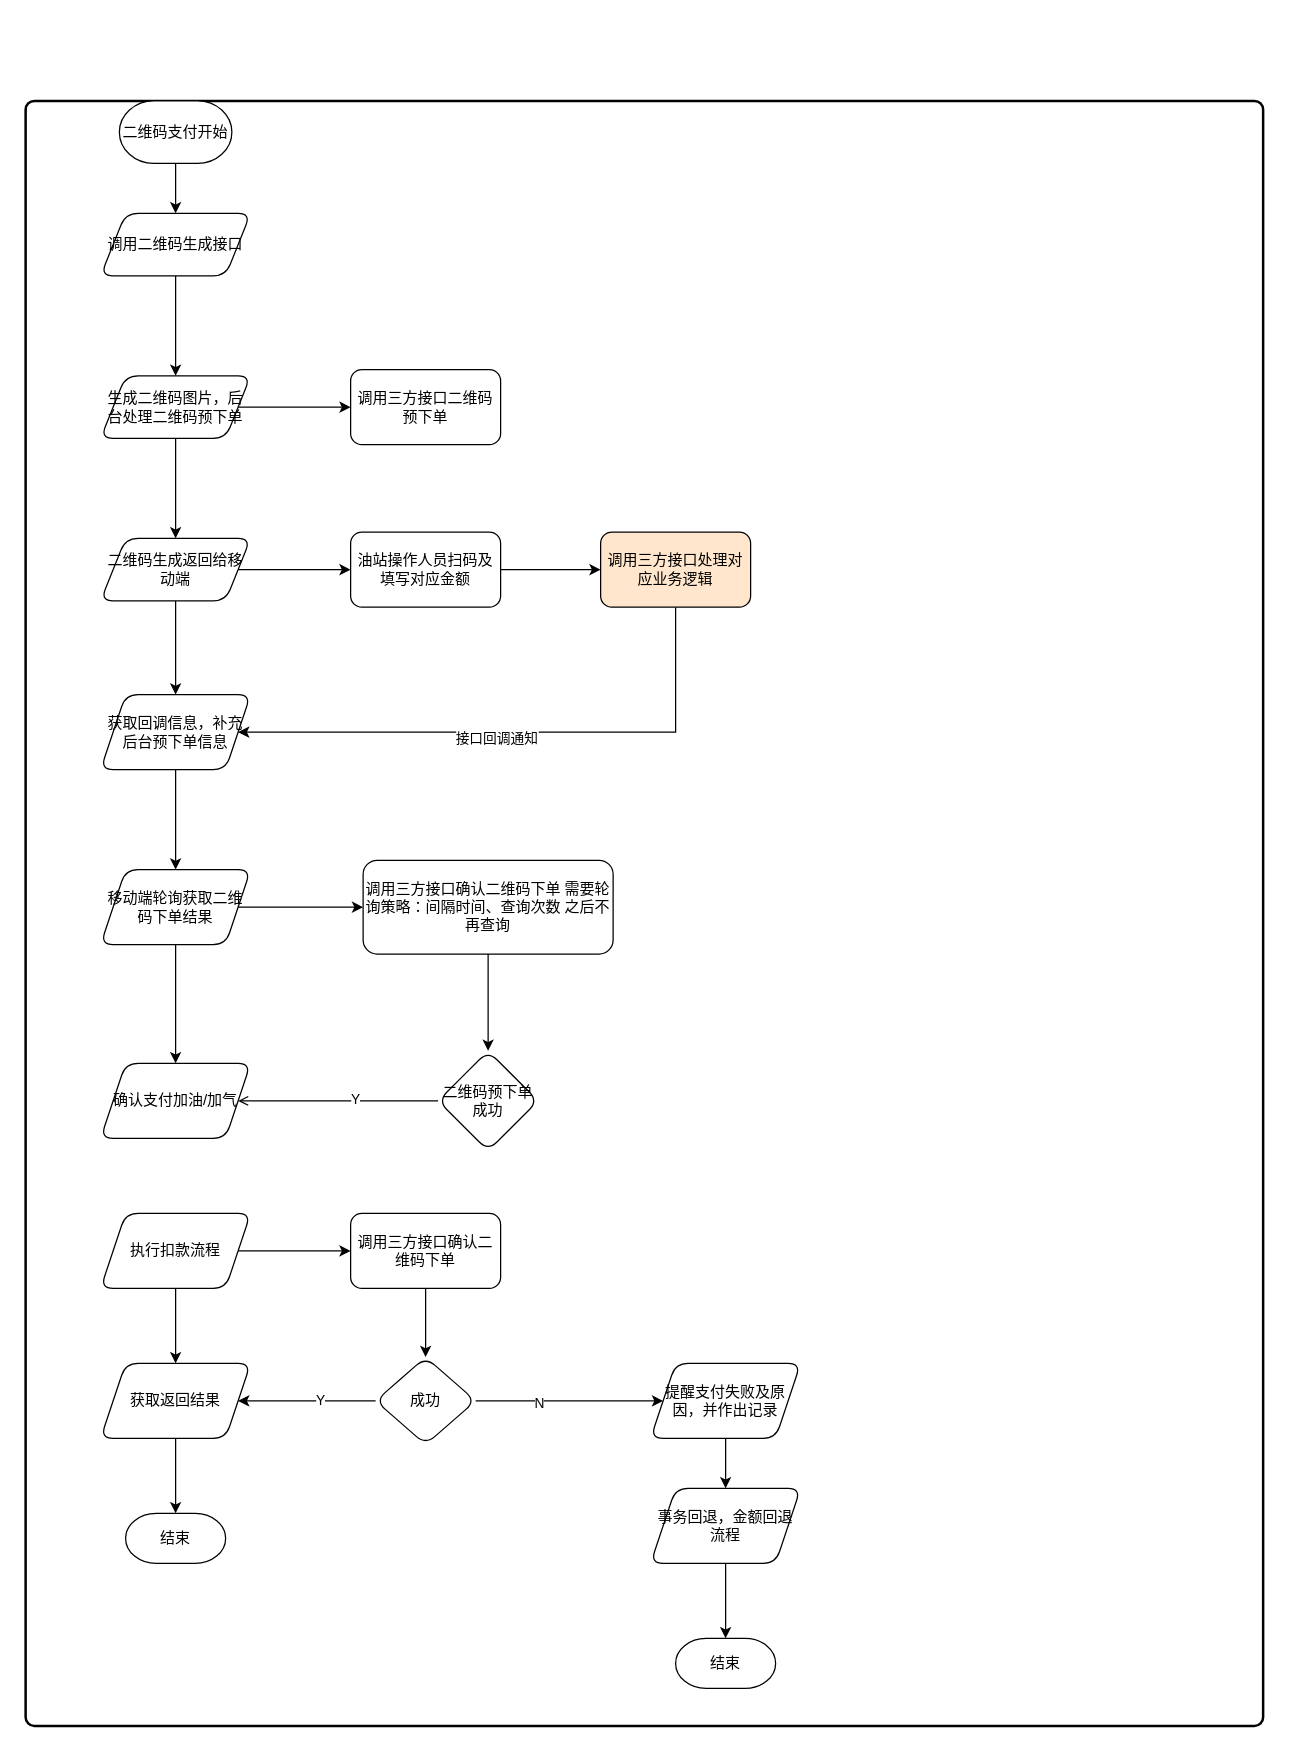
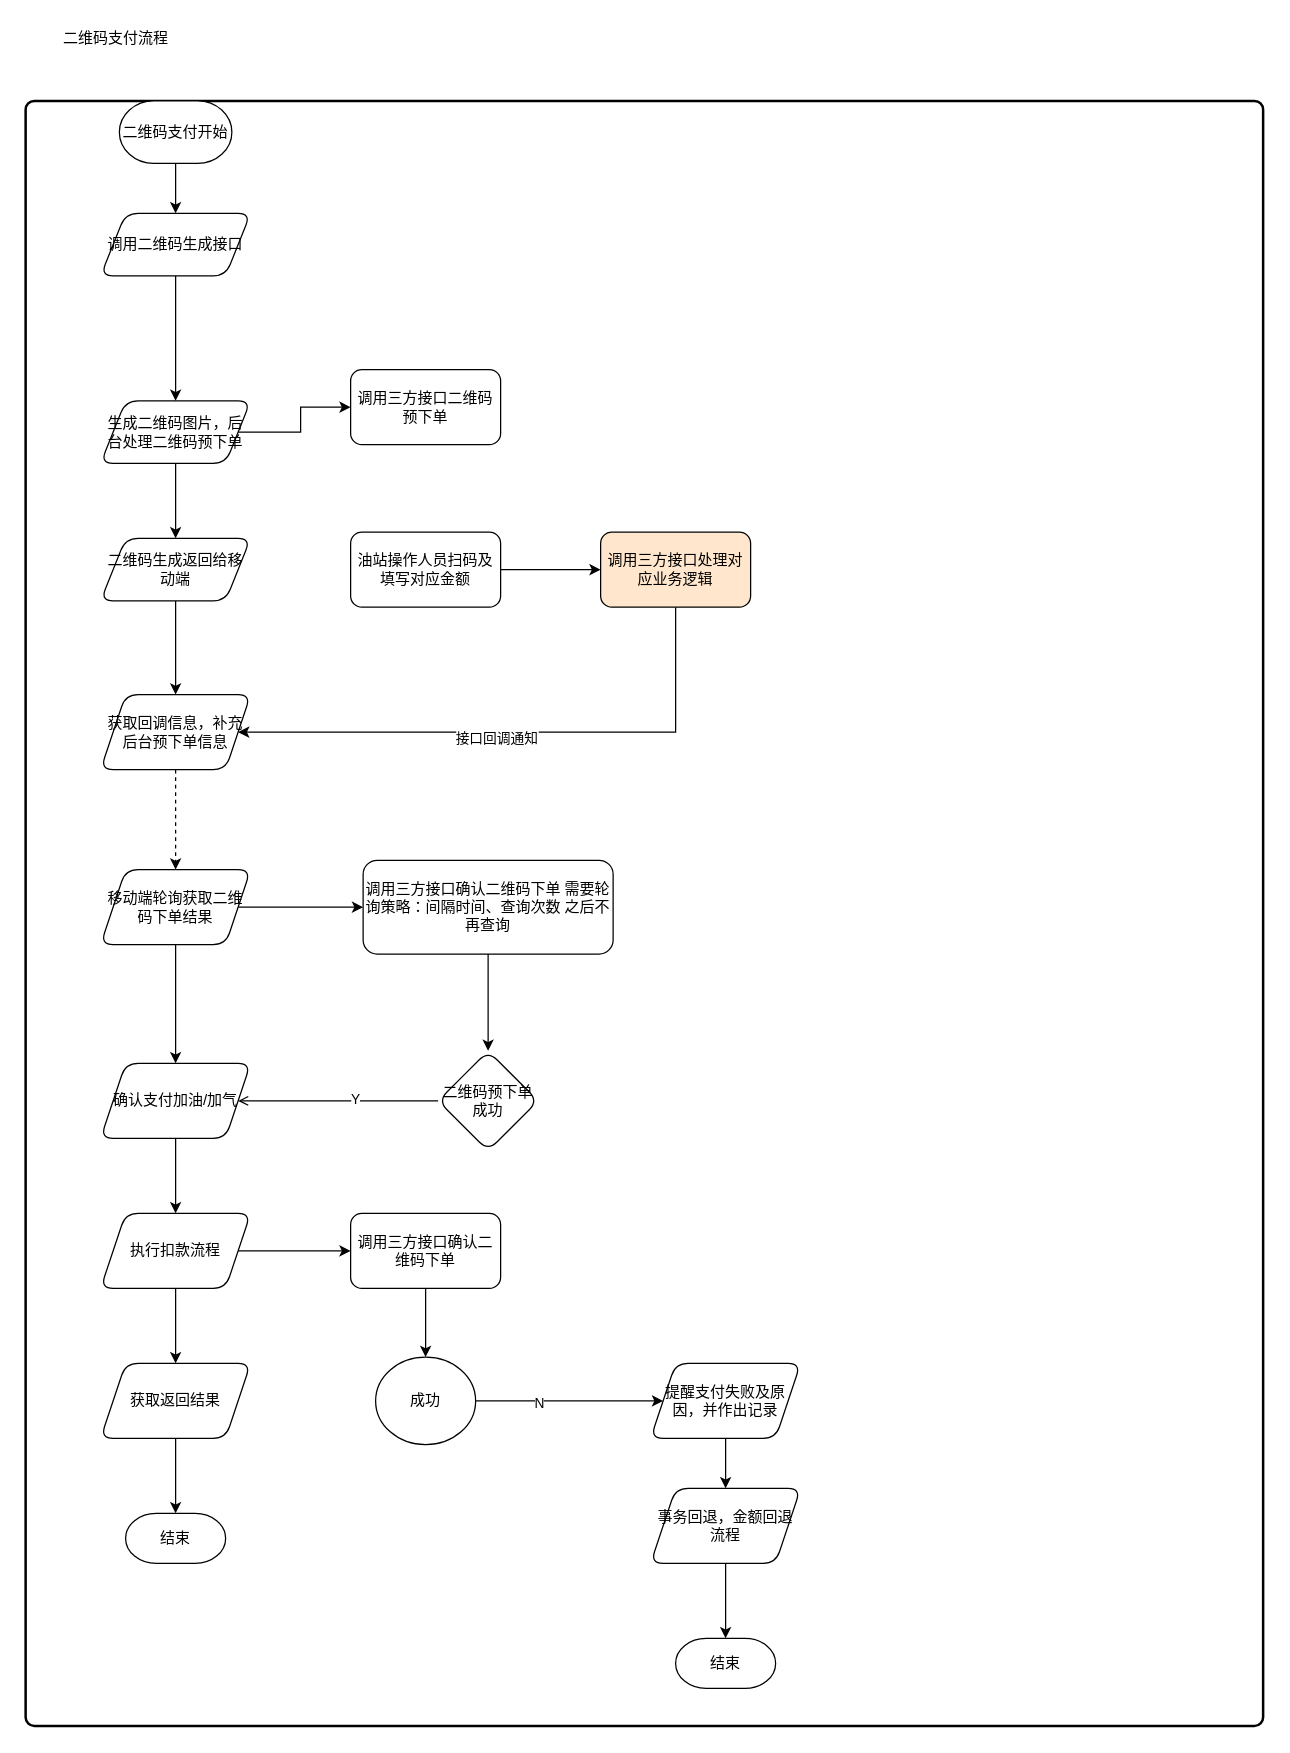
none -> (116, 38)
(176, 407) -> (176, 432)
(290, 569) -> none
(176, 816) -> (176, 816)
none -> (176, 1171)
(311, 1401) -> none
(426, 1401) -> (426, 1401)
